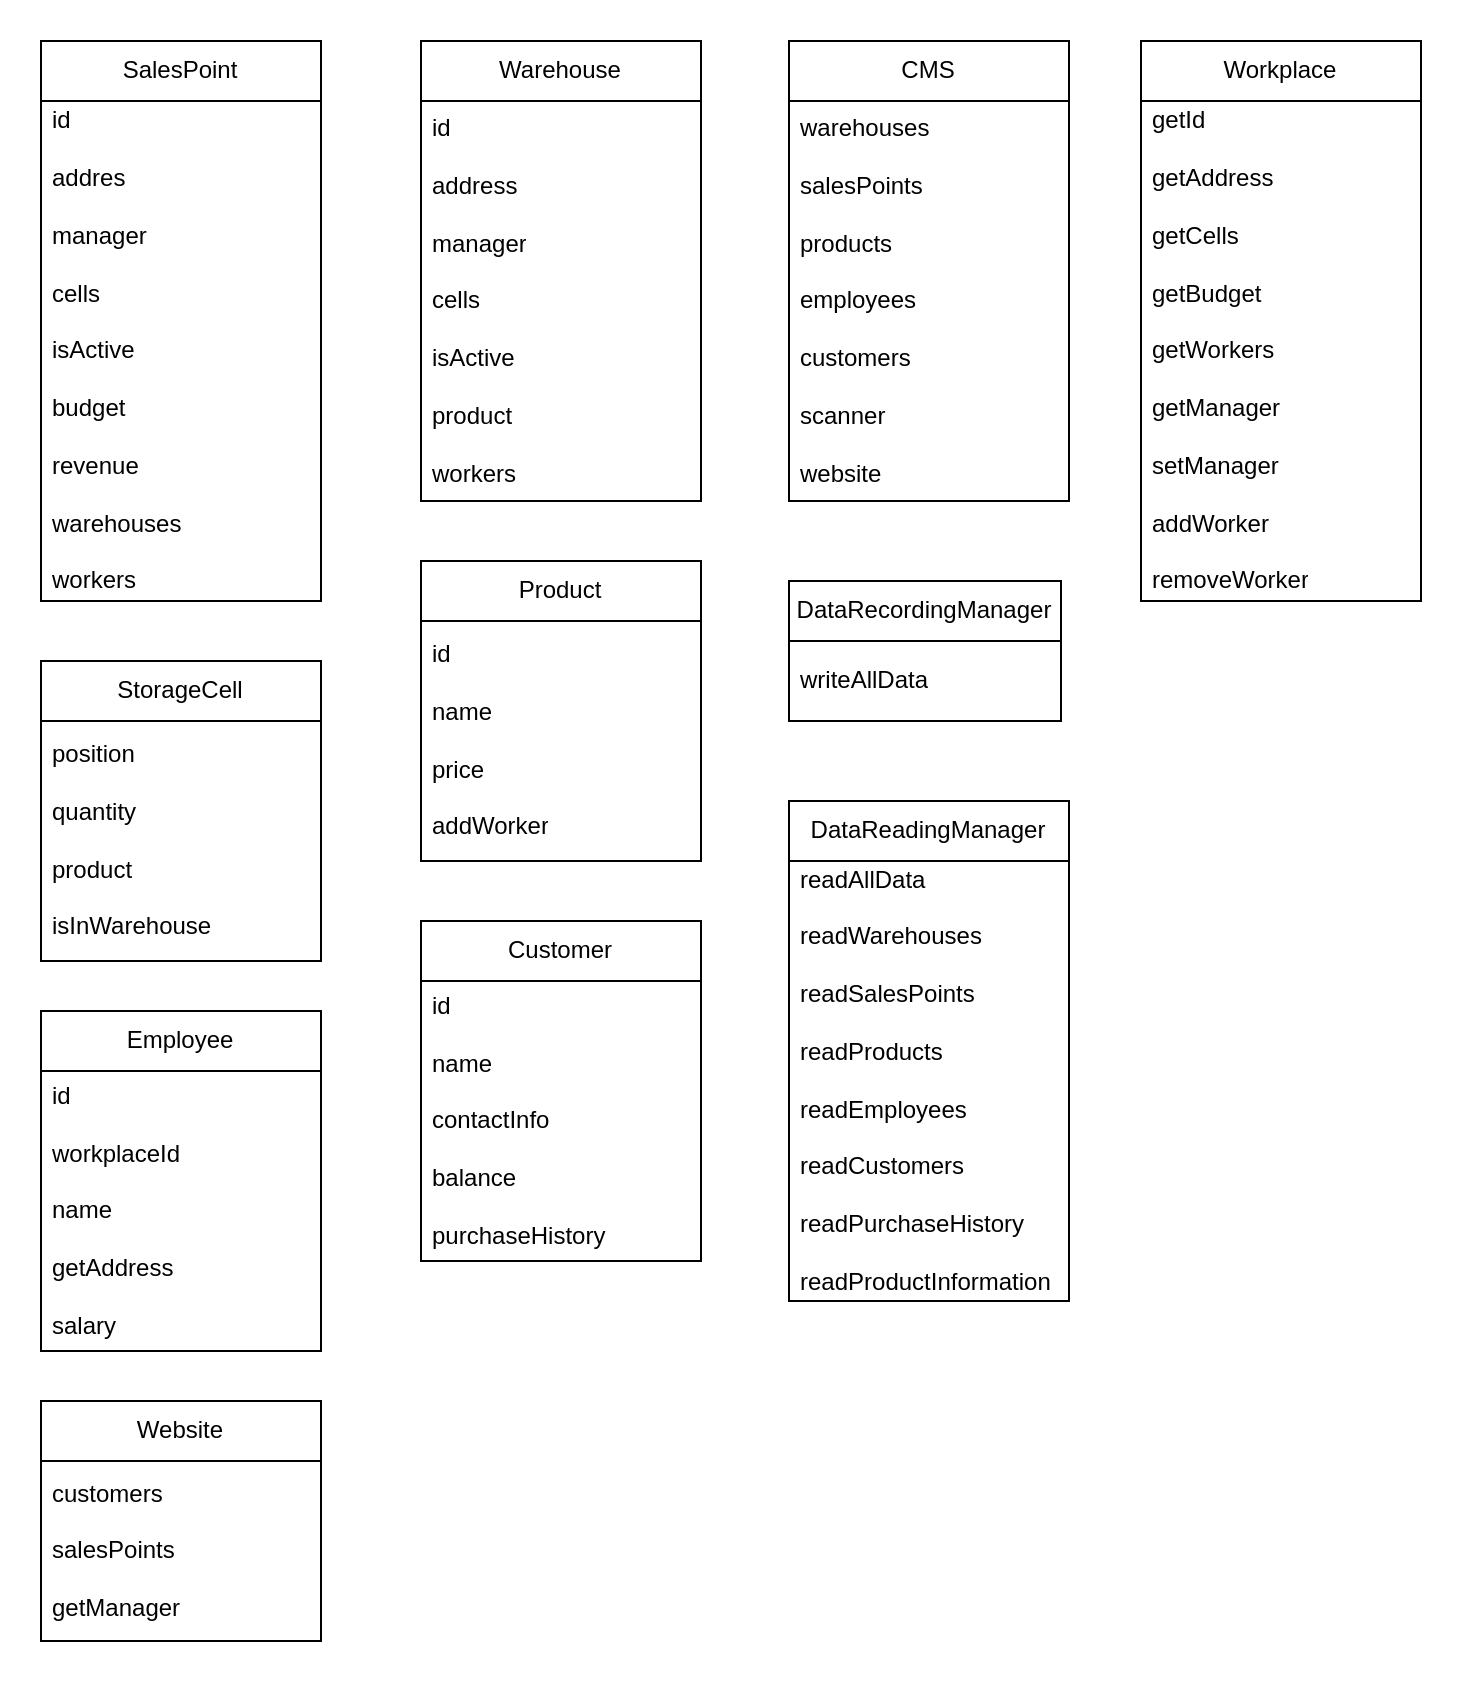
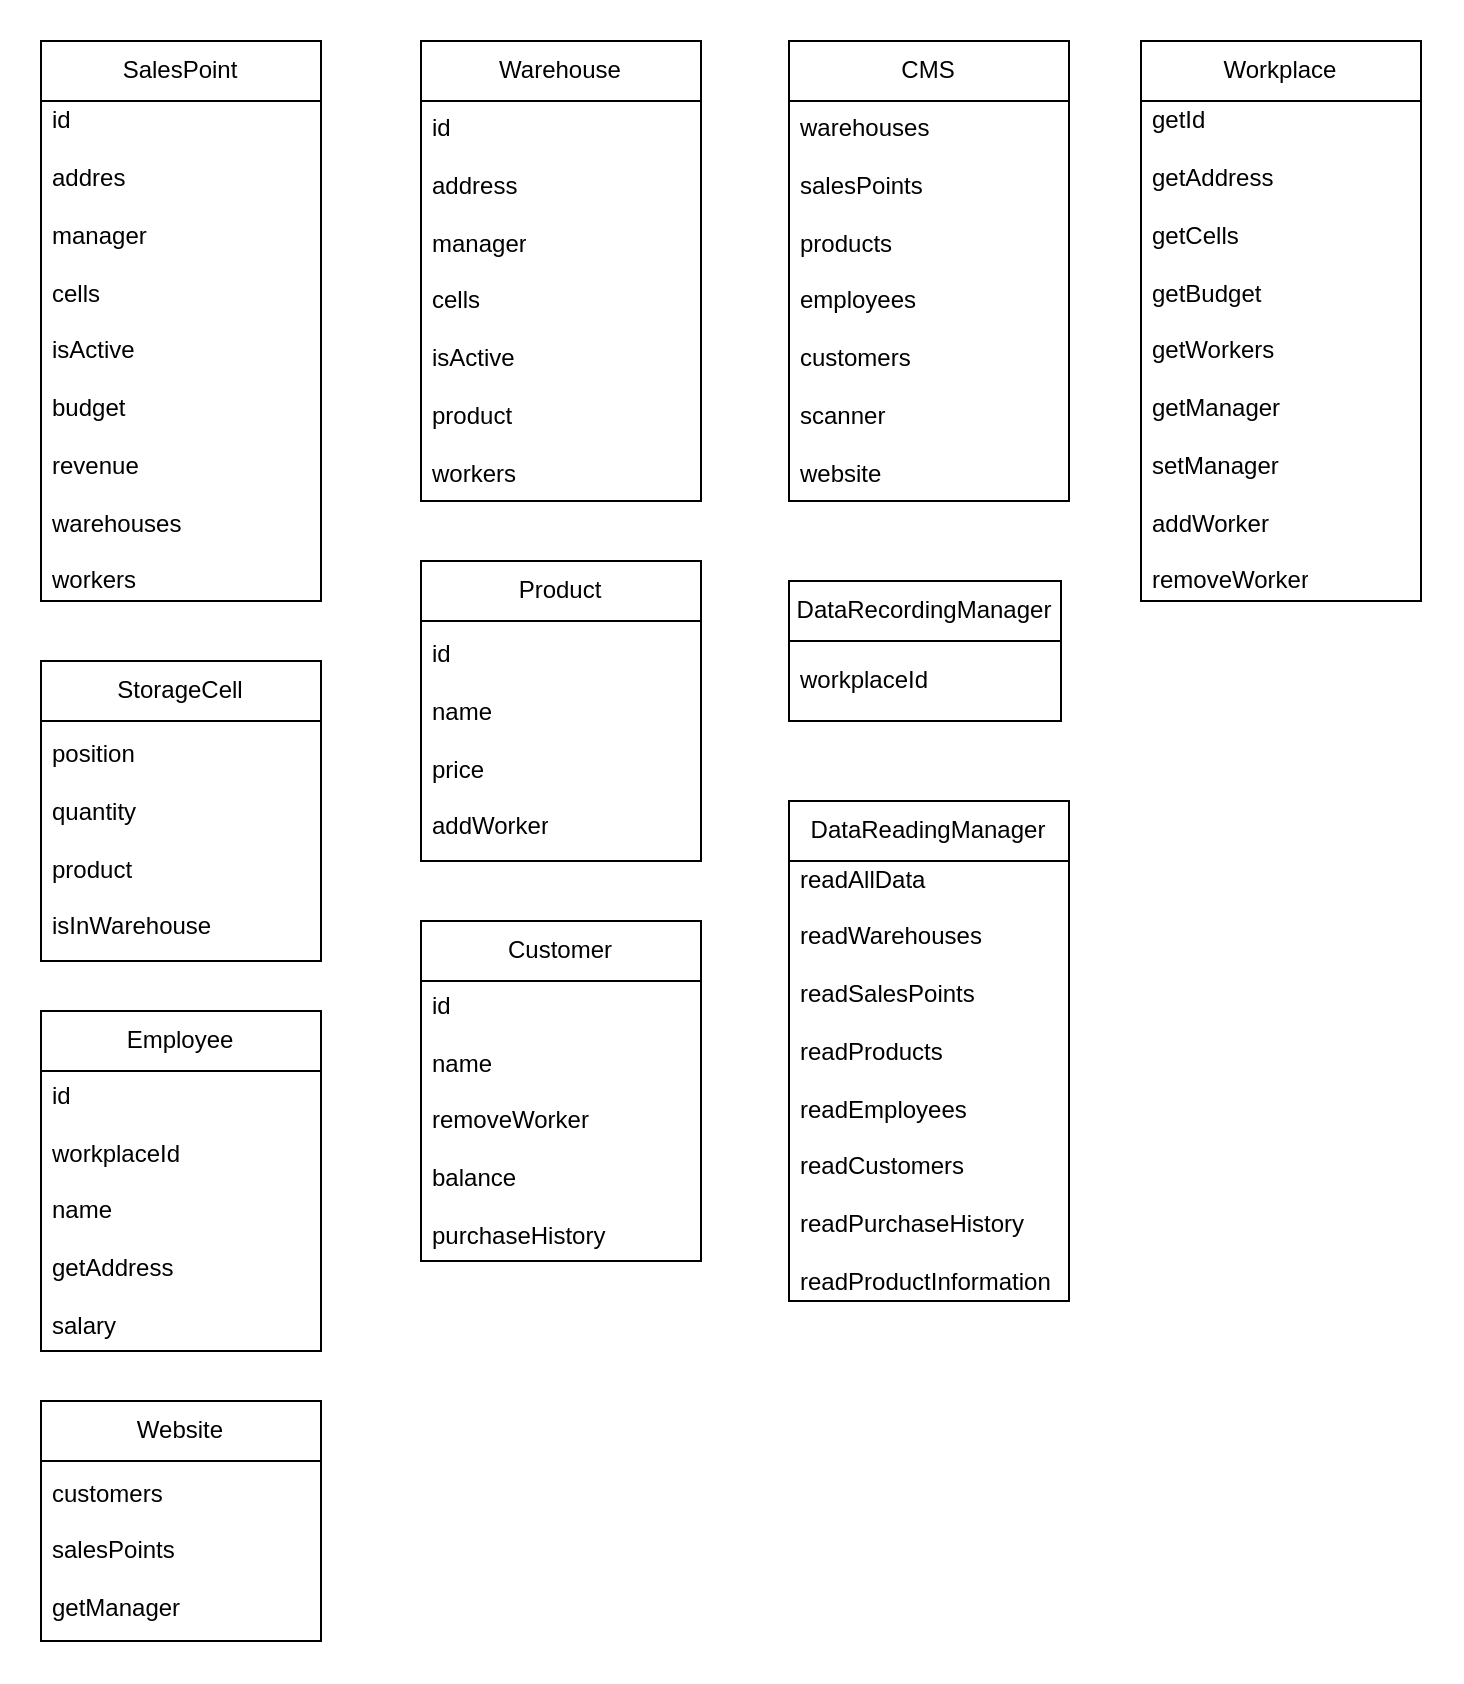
(872, 681) -> (872, 681)
(531, 1121) -> (531, 1121)
